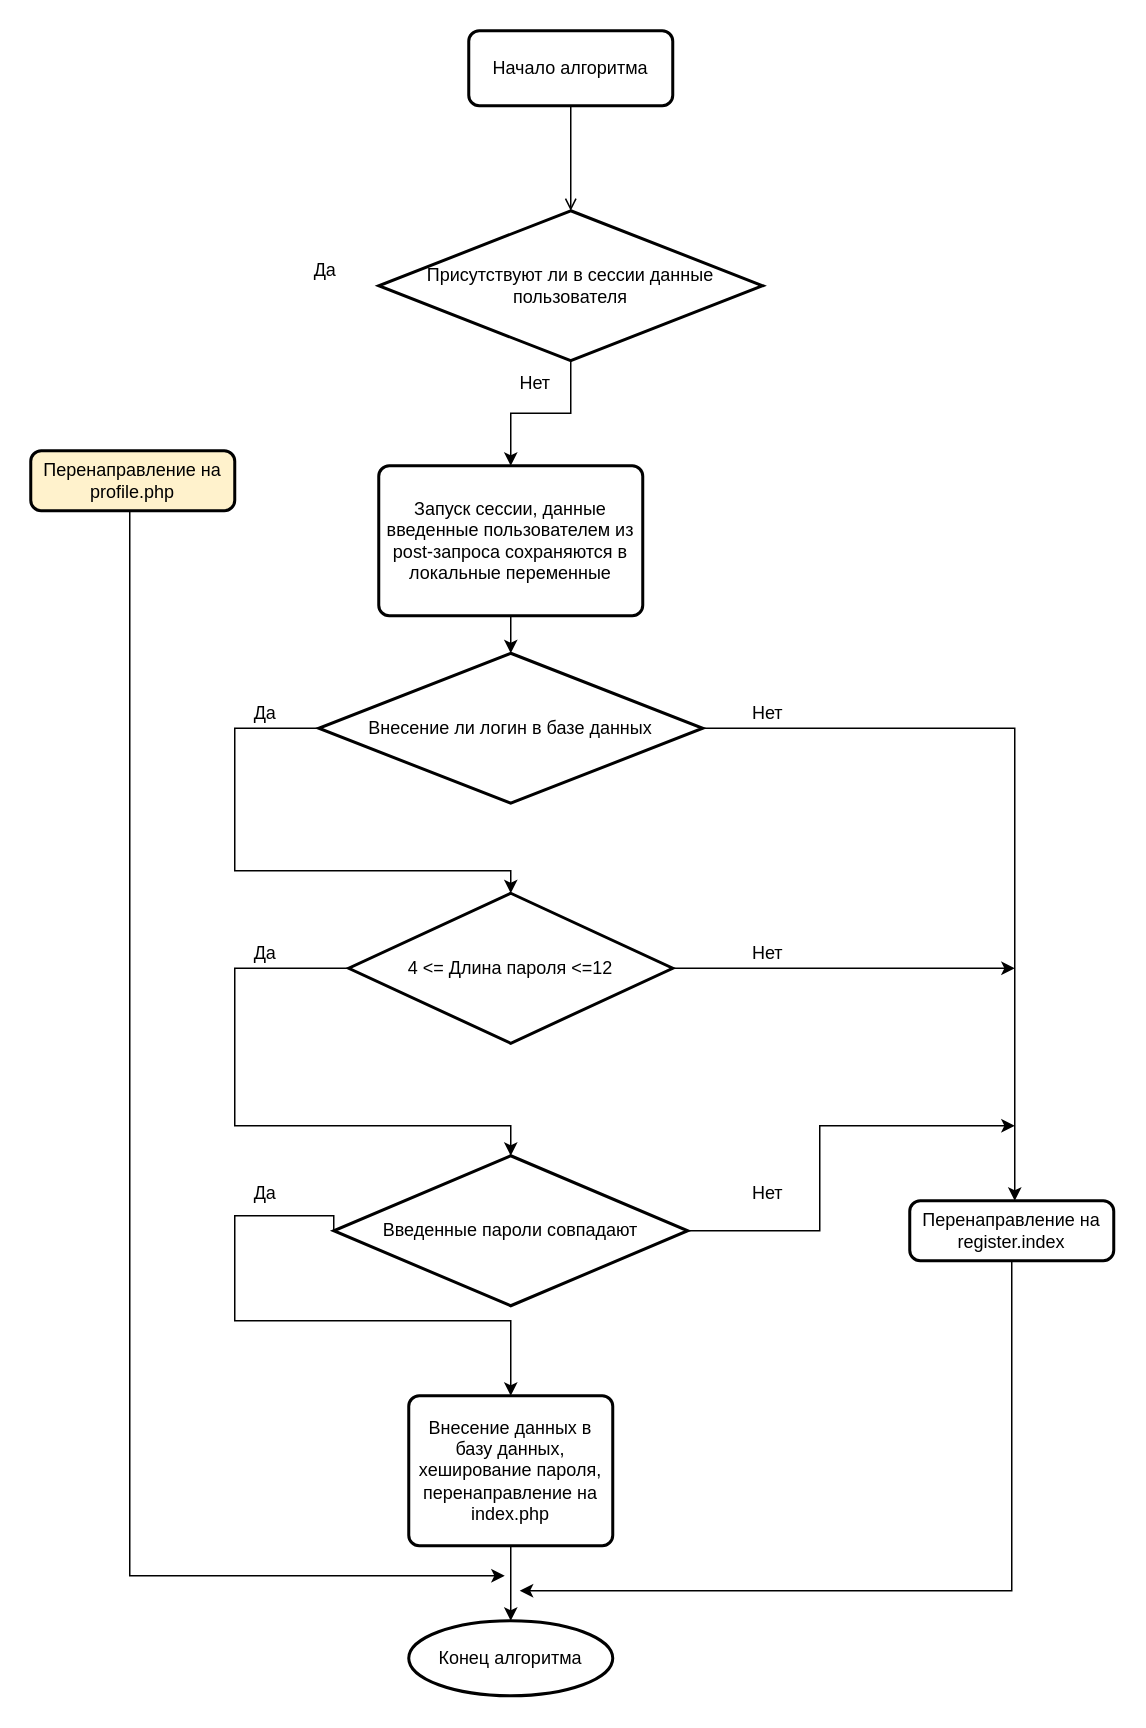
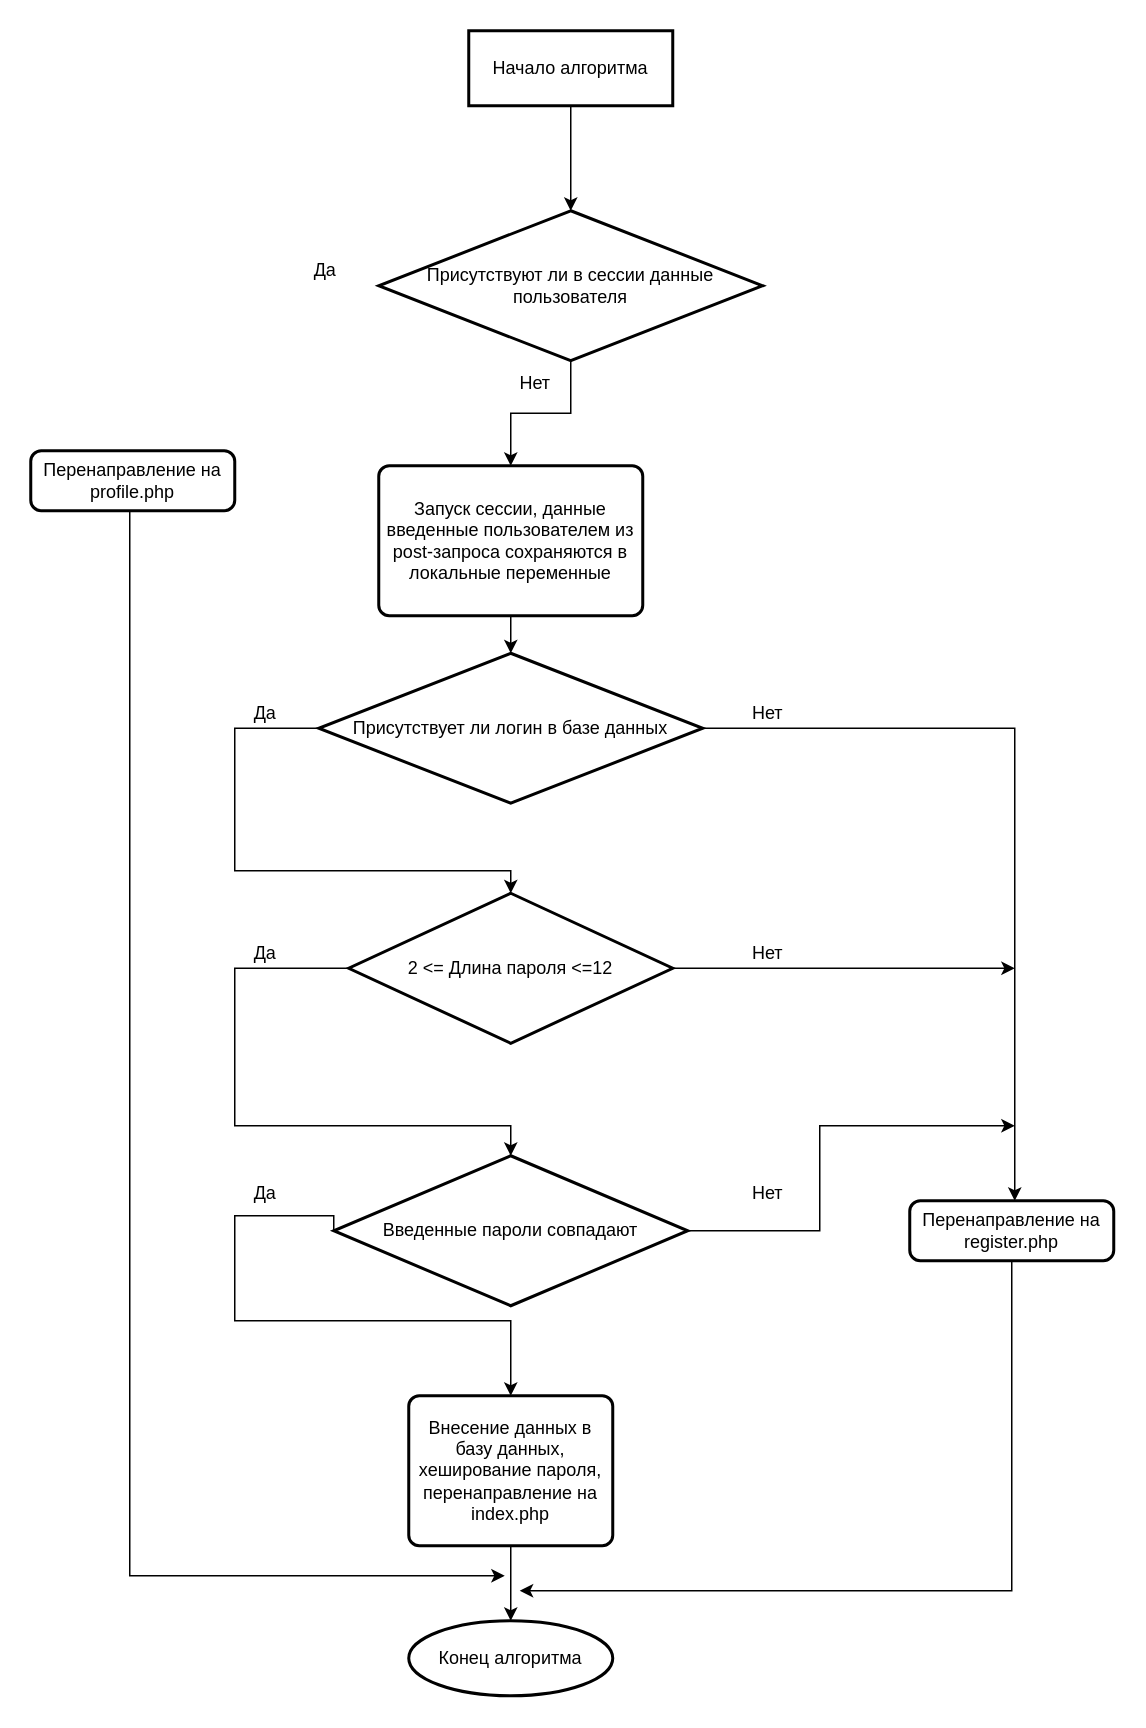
(571, 68) -> (571, 68)
(571, 201) -> (571, 199)
(133, 481) -> (133, 481)
(511, 728) -> (511, 728)
(511, 968) -> (511, 968)
(1012, 1231) -> (1012, 1231)
